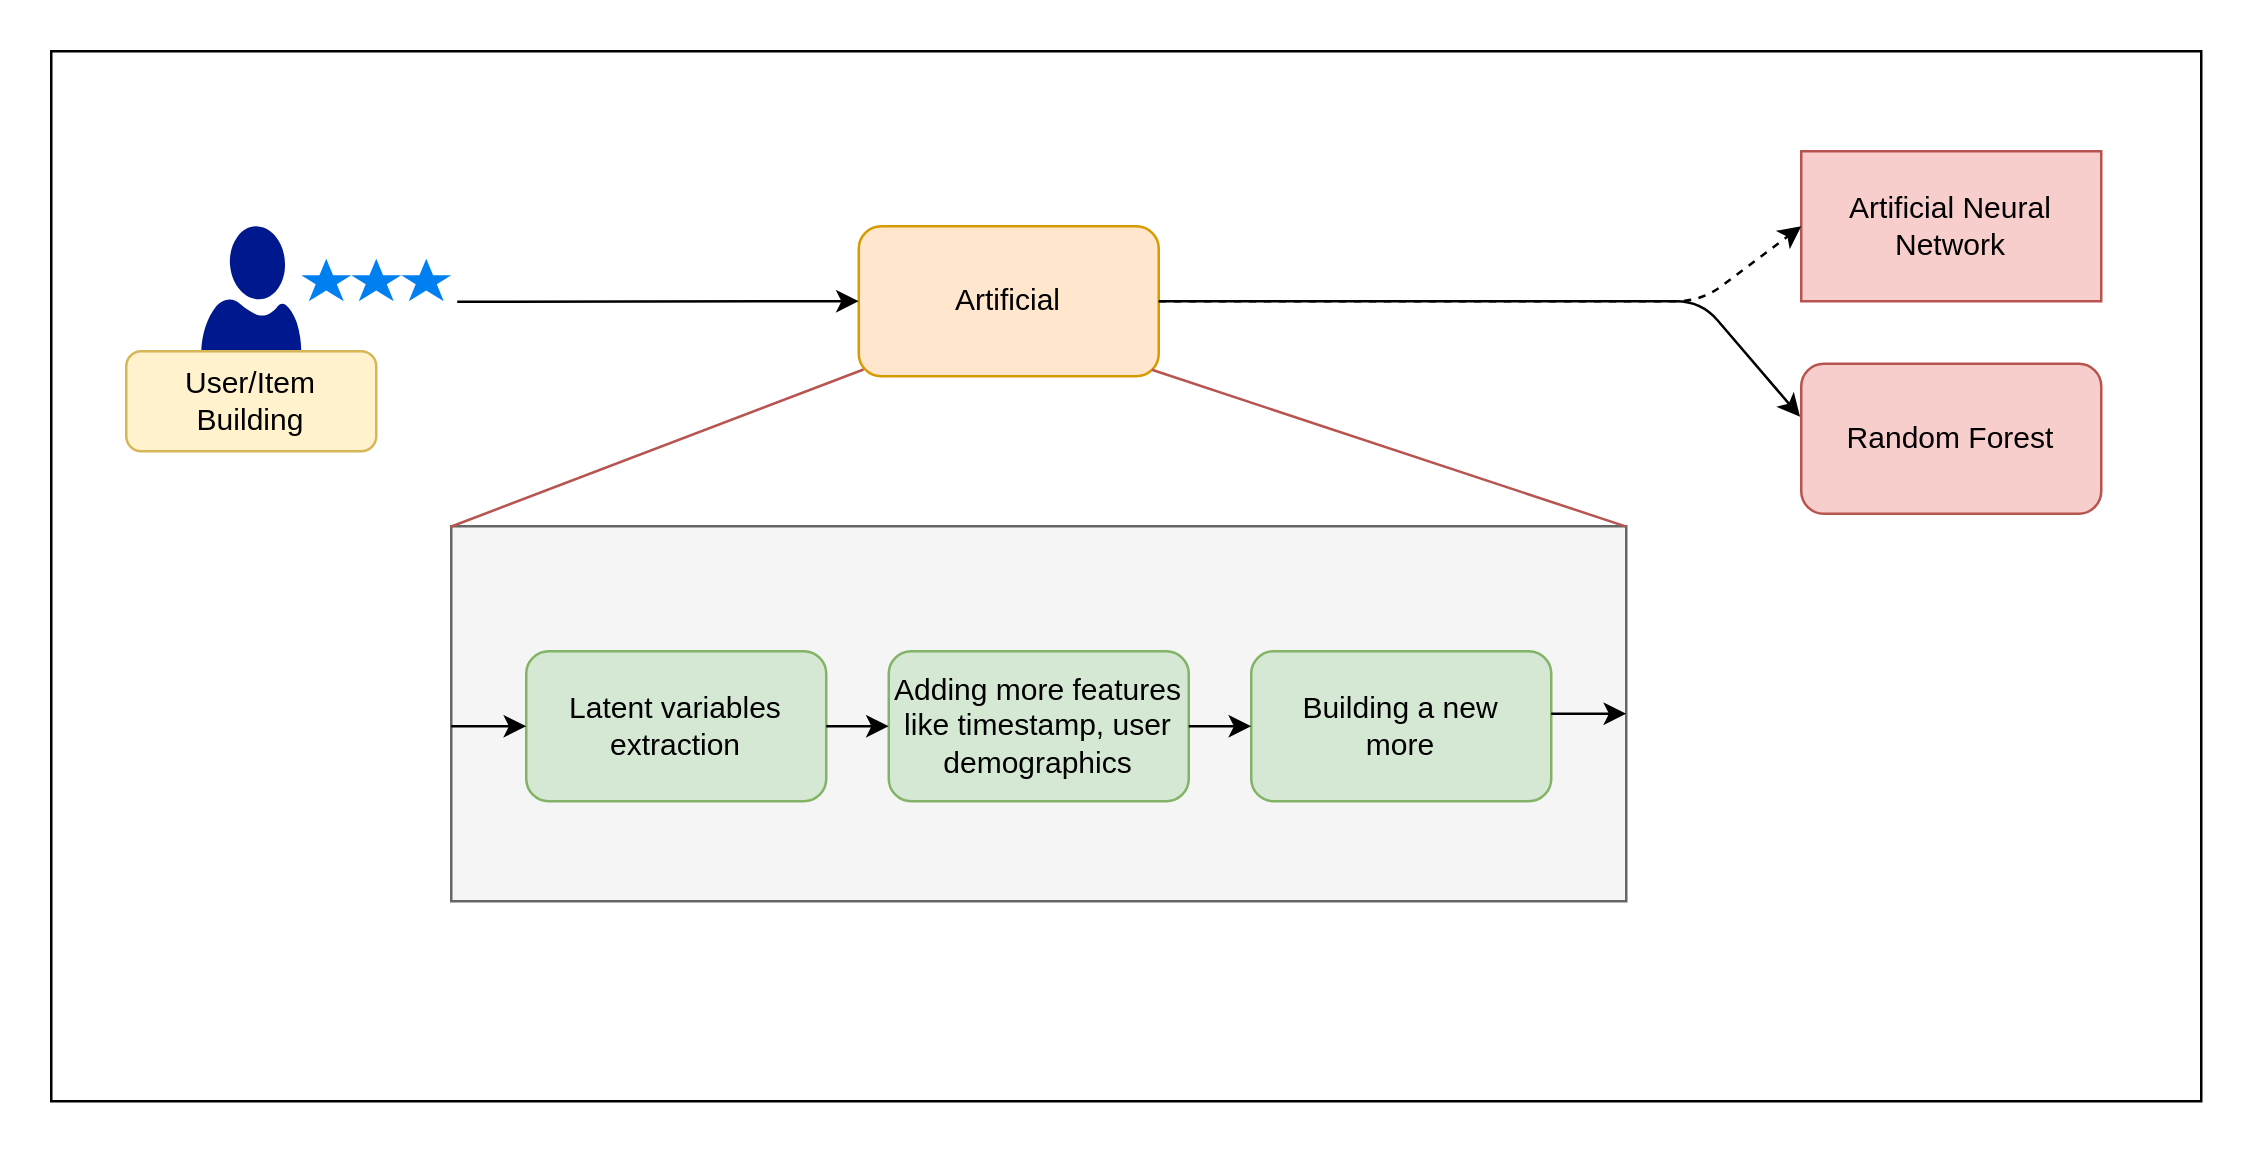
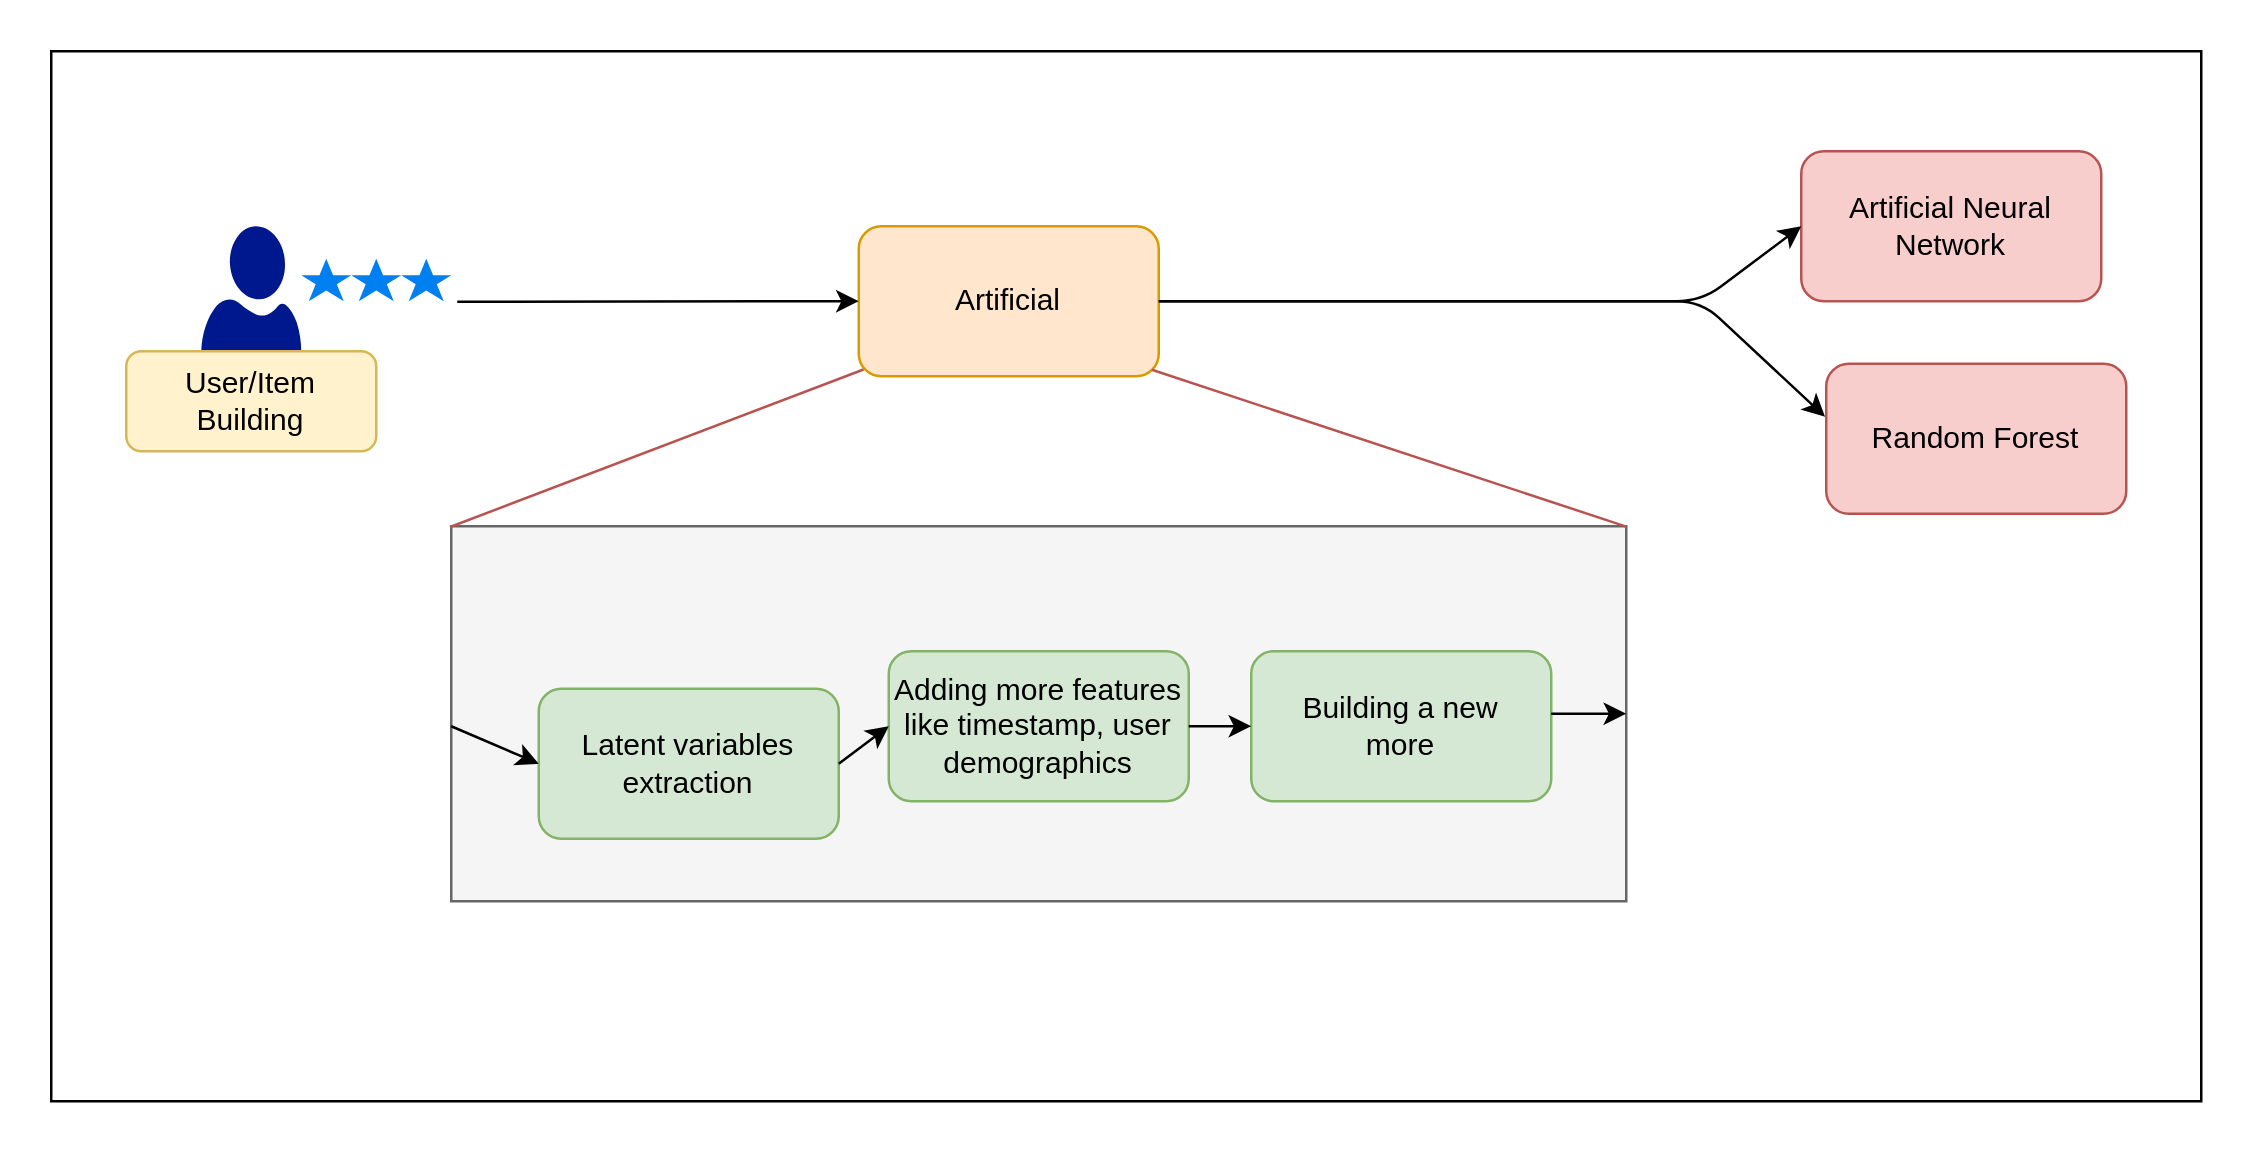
(1951, 226) -> (1951, 226)
(1743, 270) -> (1743, 270)
(1951, 439) -> (1976, 439)
(676, 726) -> (689, 764)
